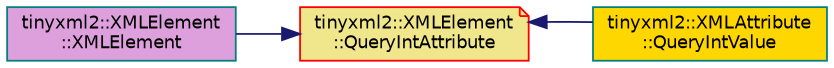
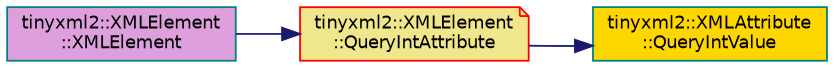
(570, 22) -> (552, 46)
